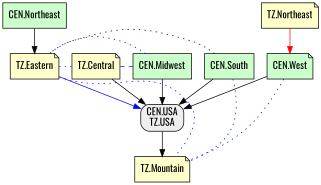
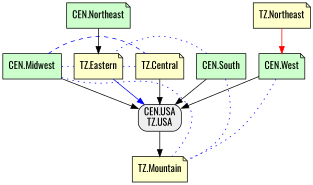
(35, 16) -> (98, 16)
(132, 29) -> (160, 36)
(157, 83) -> (152, 83)
